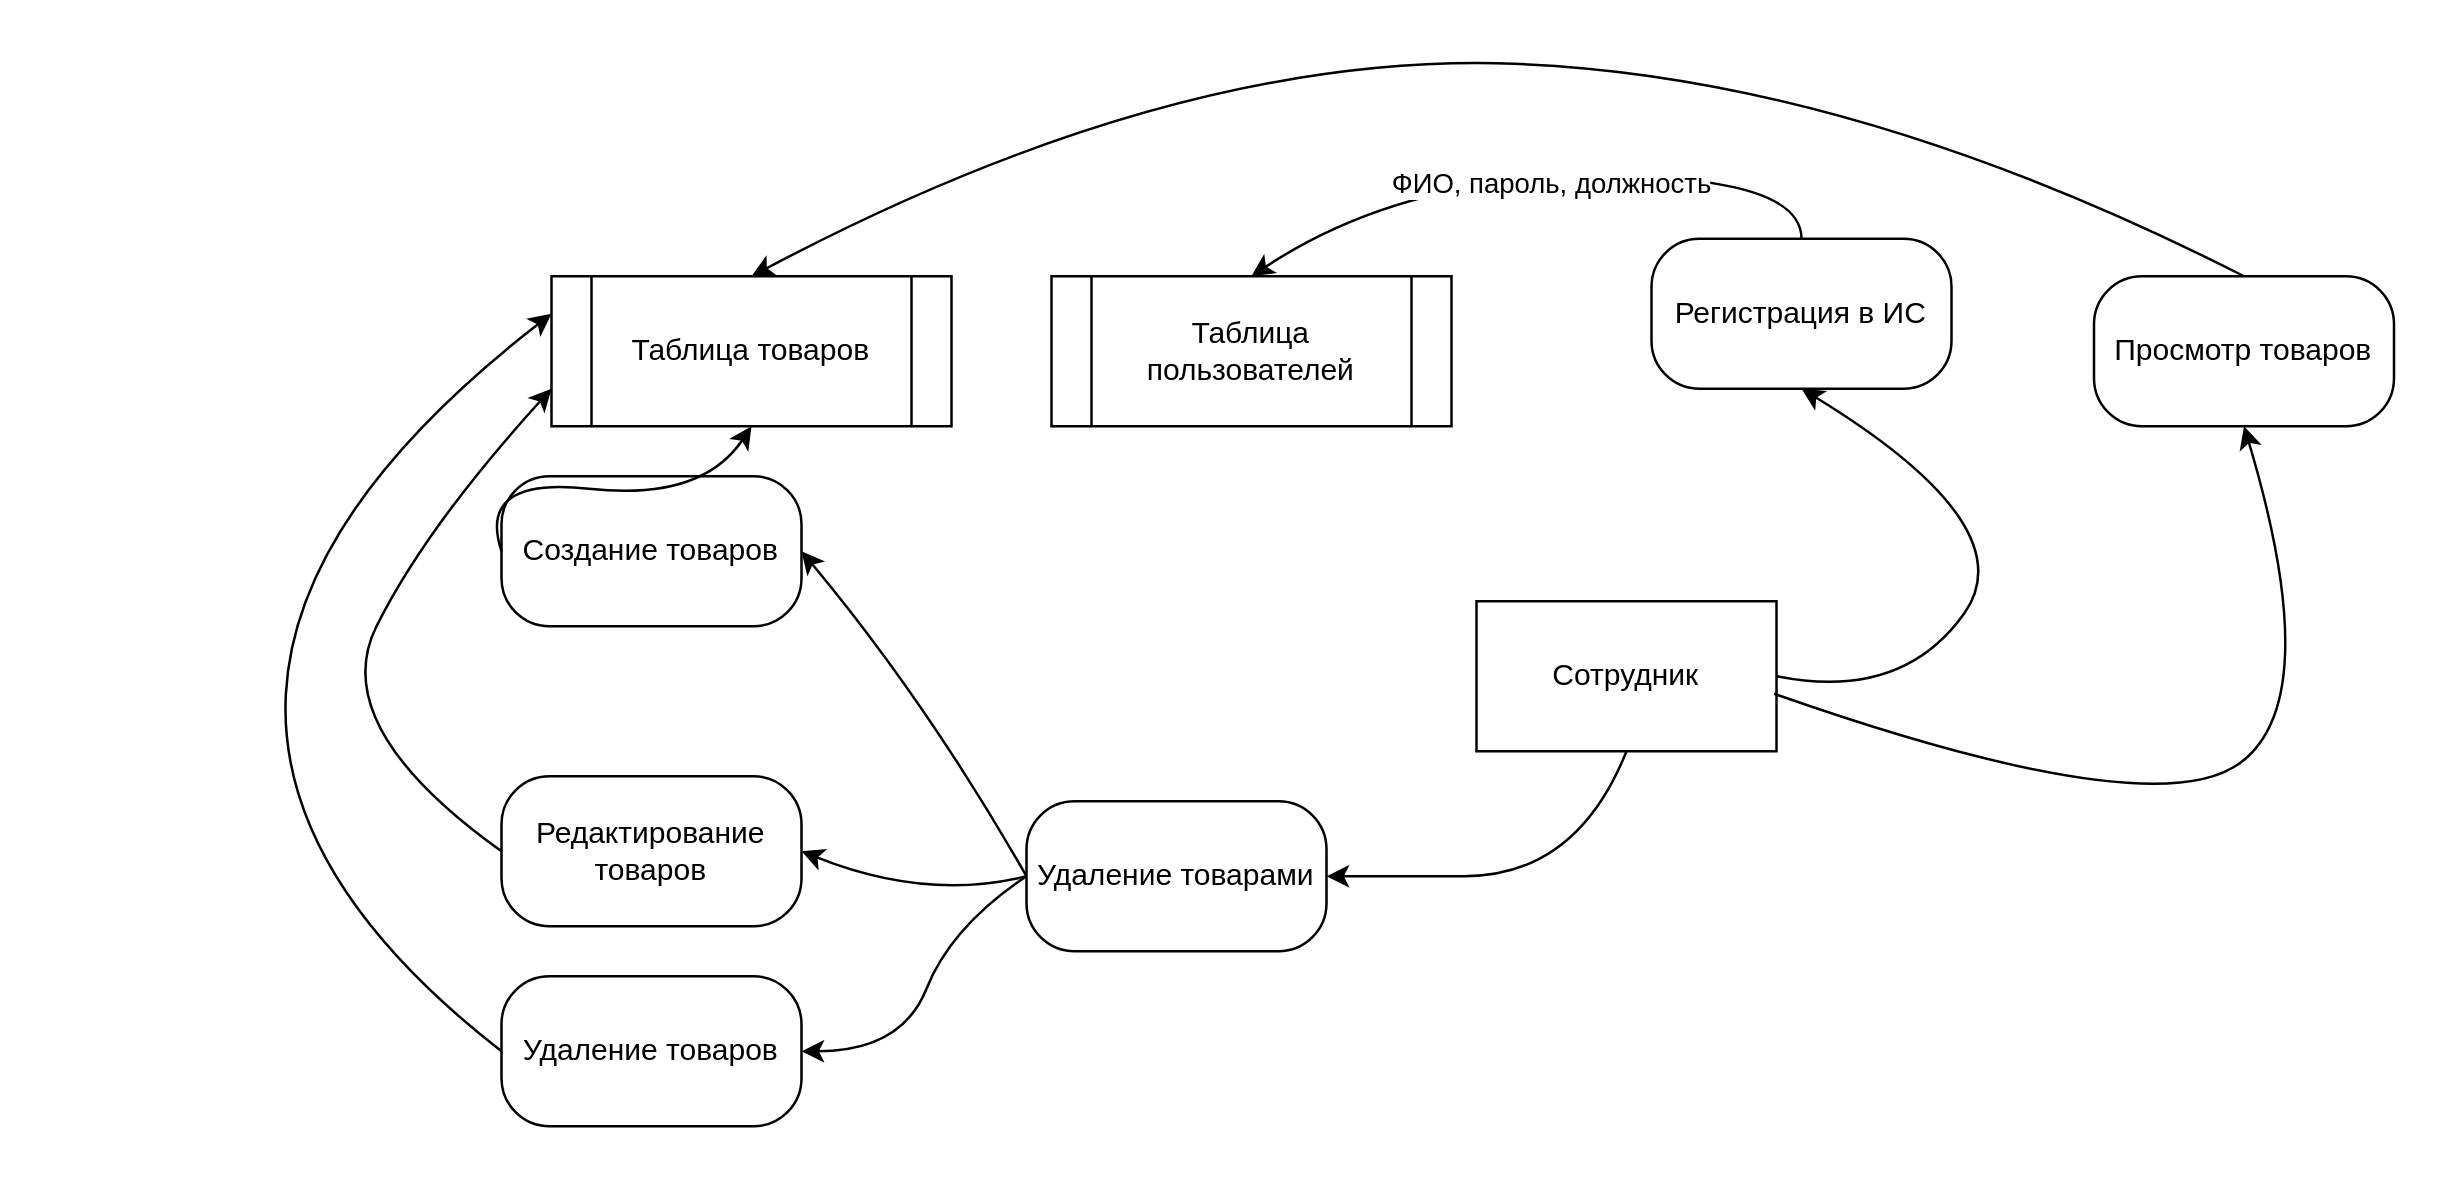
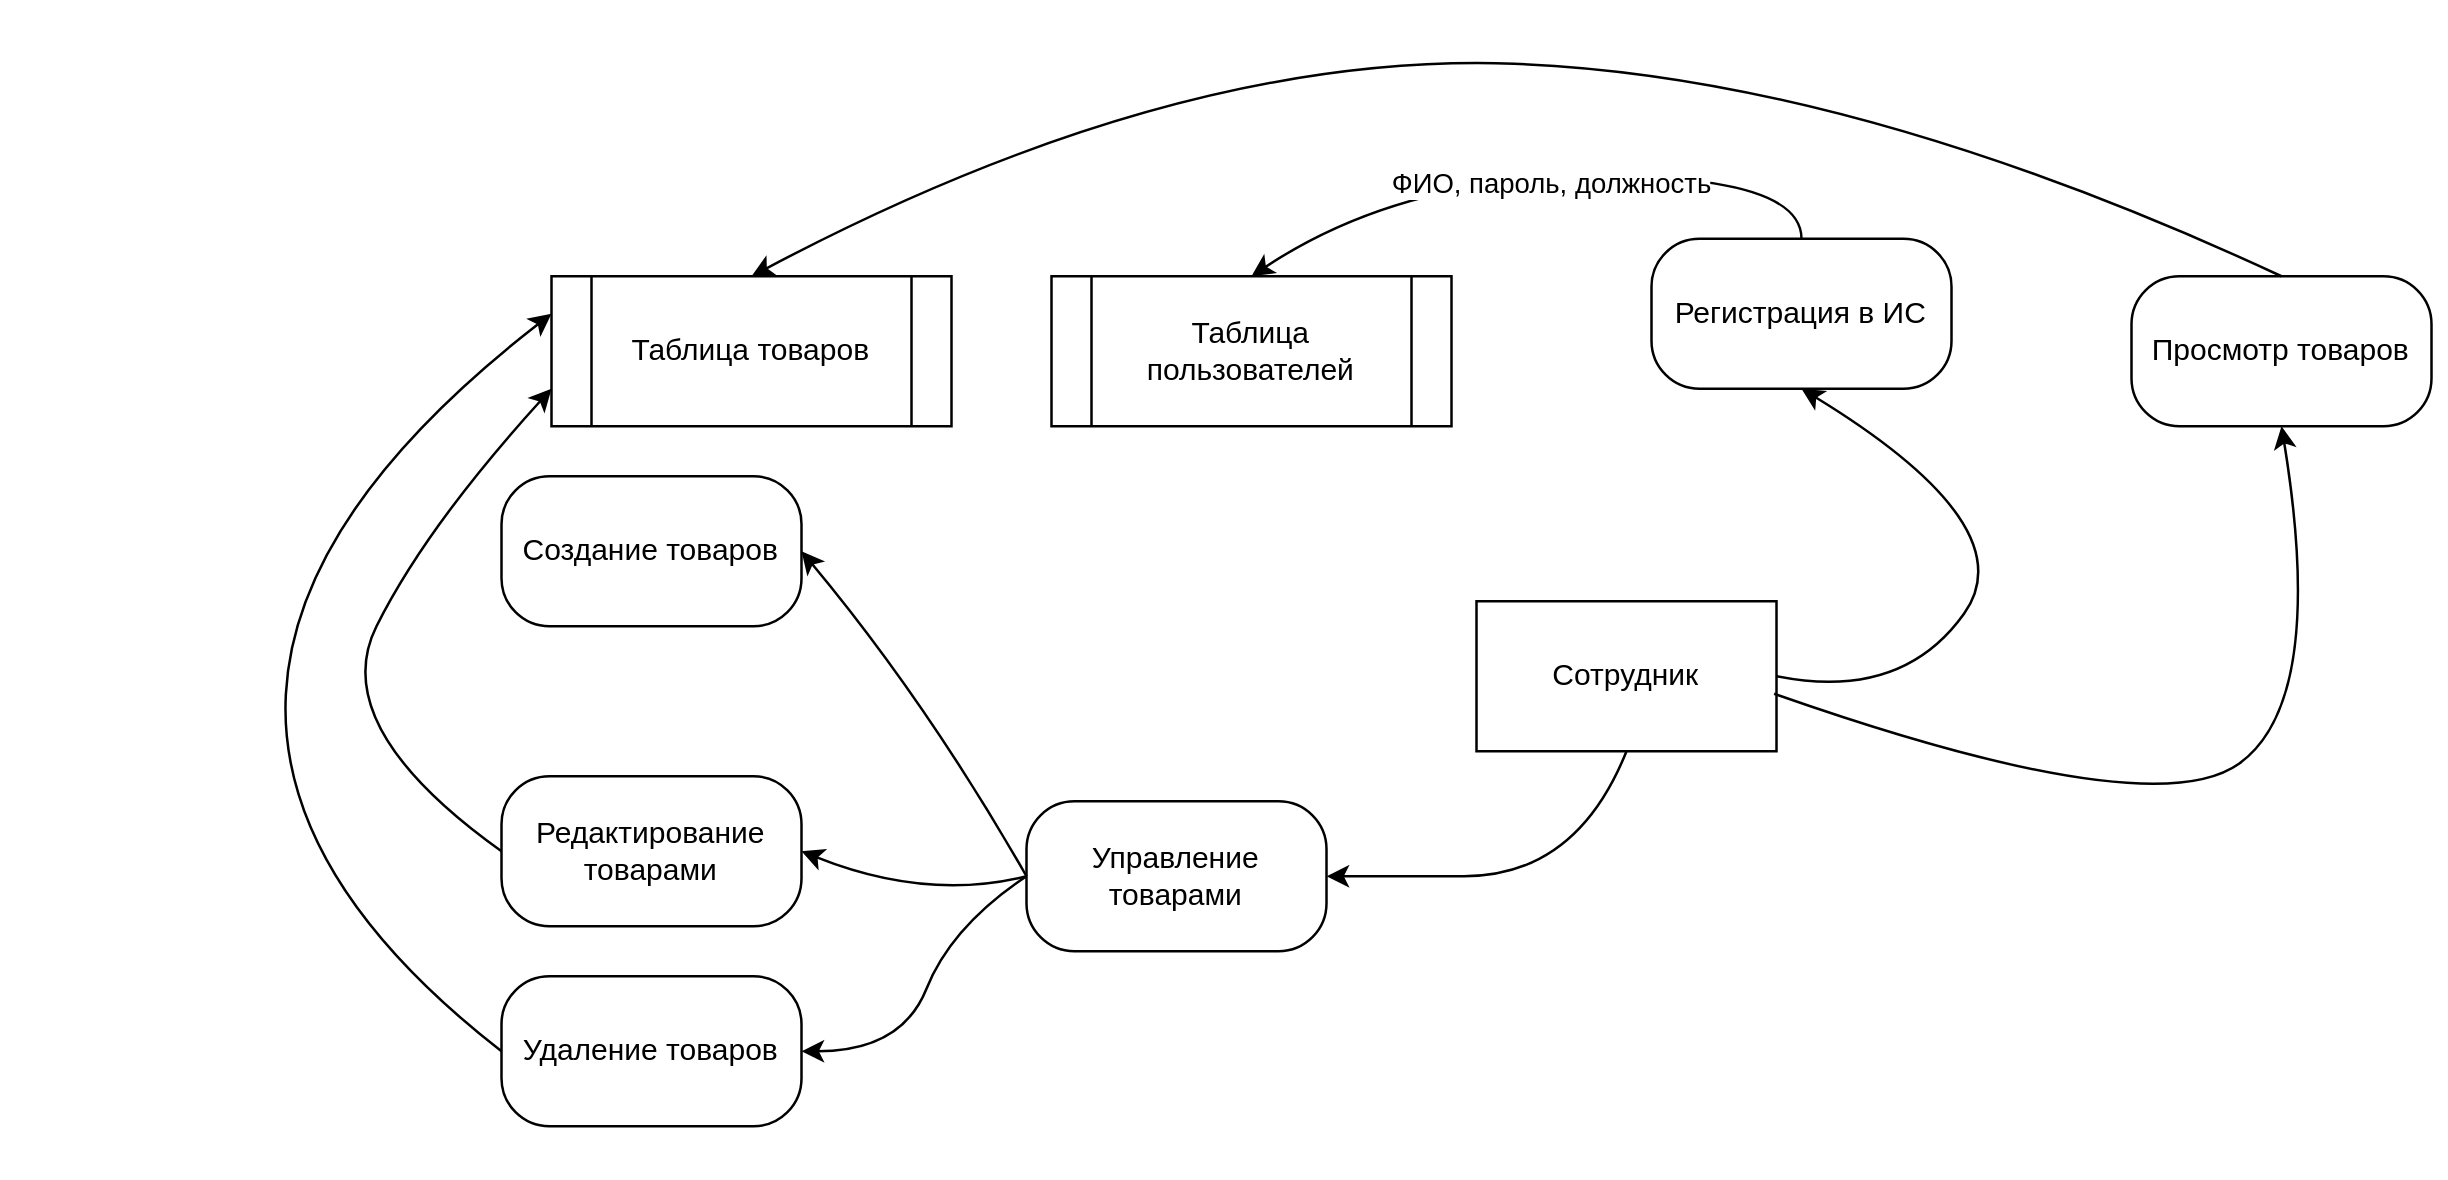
(2244, 351) -> (2281, 351)
(604, 490) -> none
(651, 851) -> (651, 851)
(1176, 876) -> (1176, 876)
